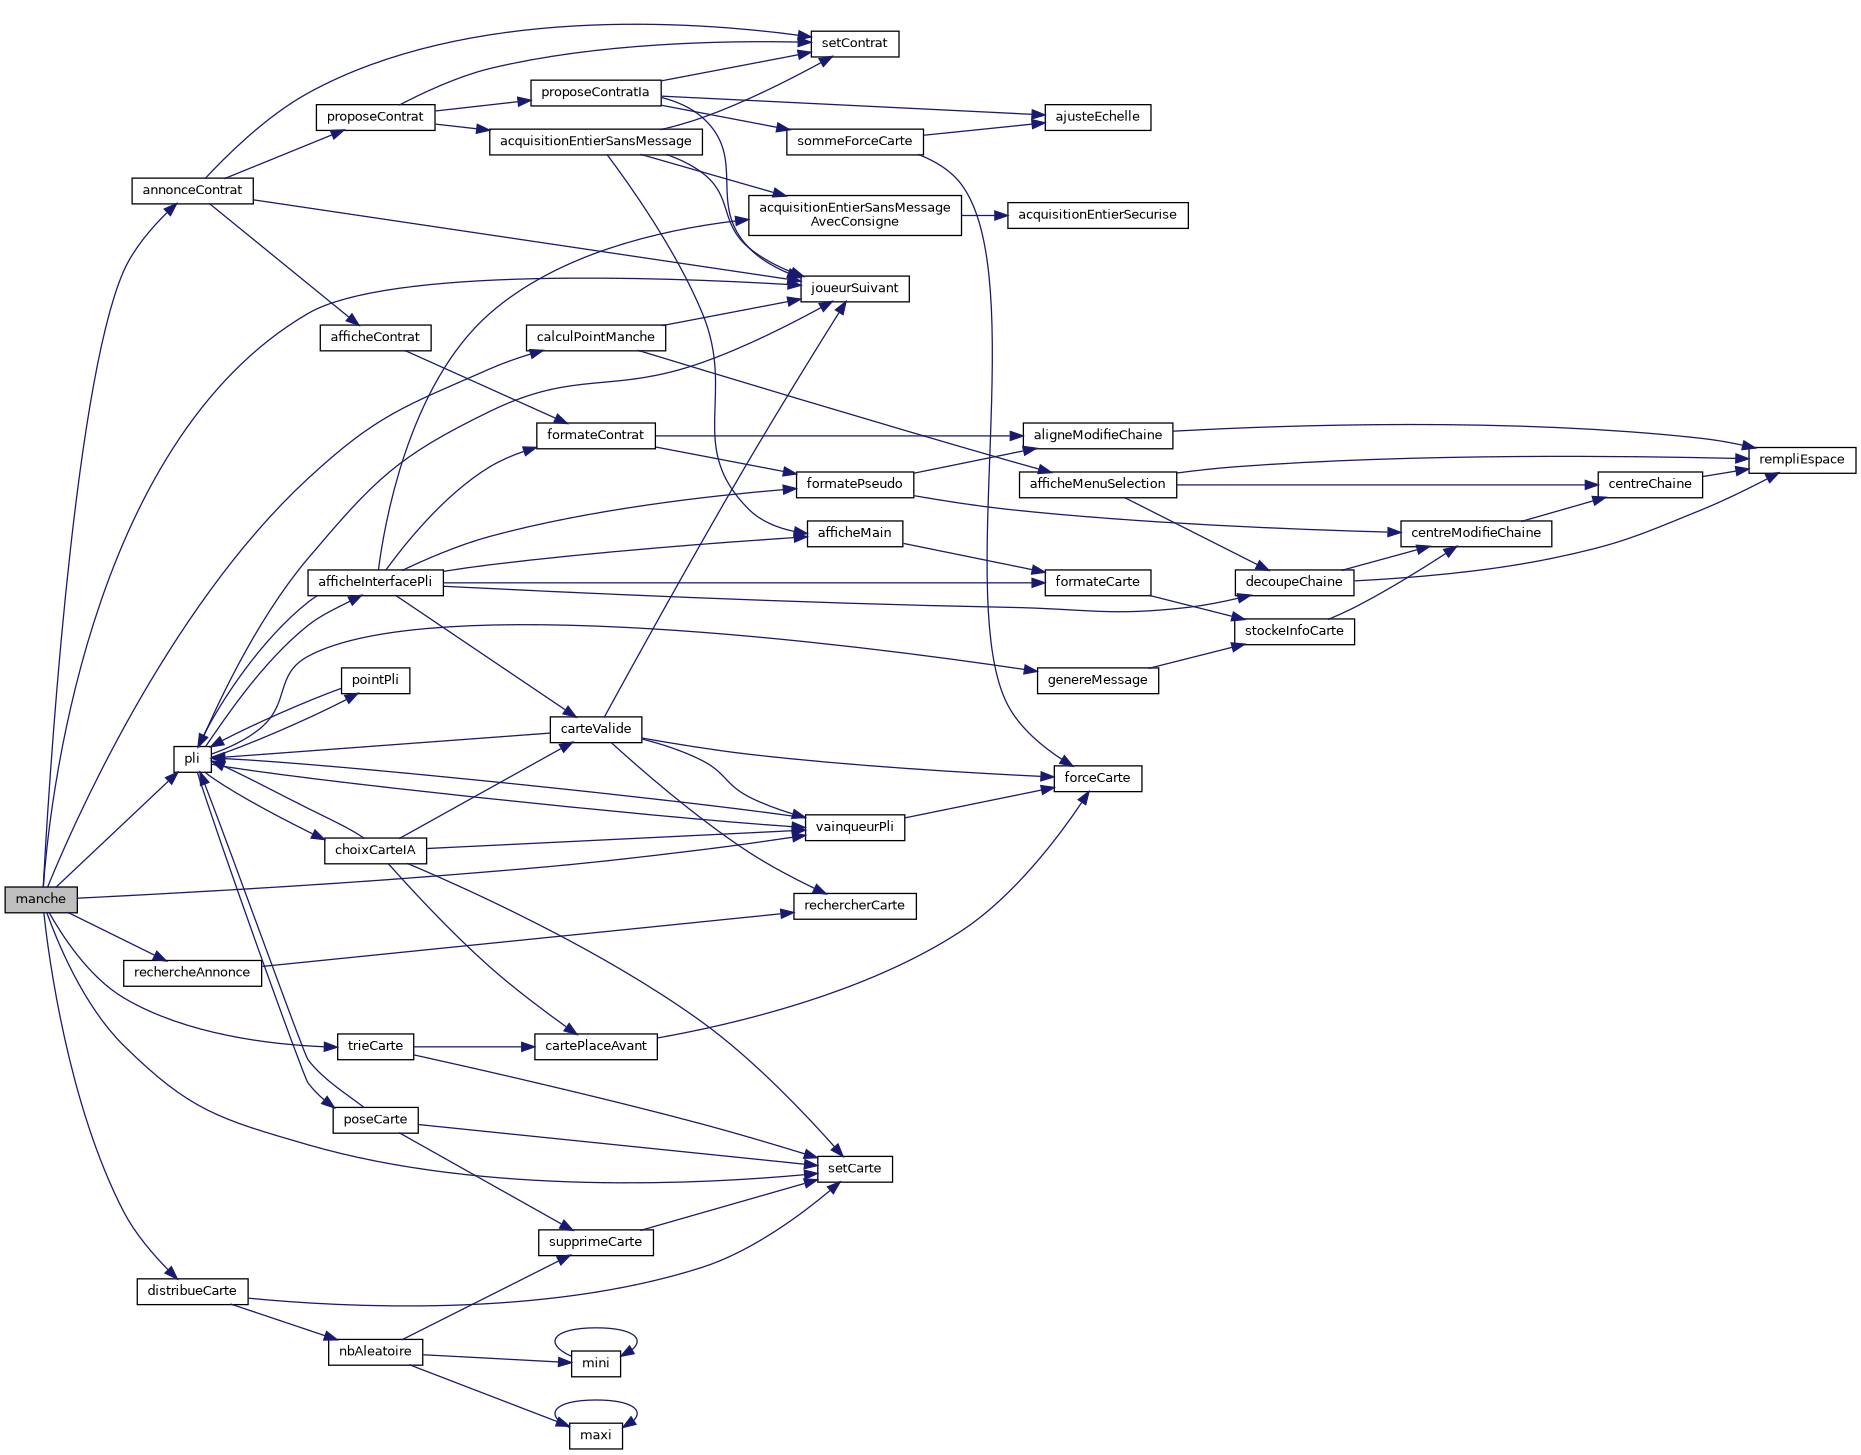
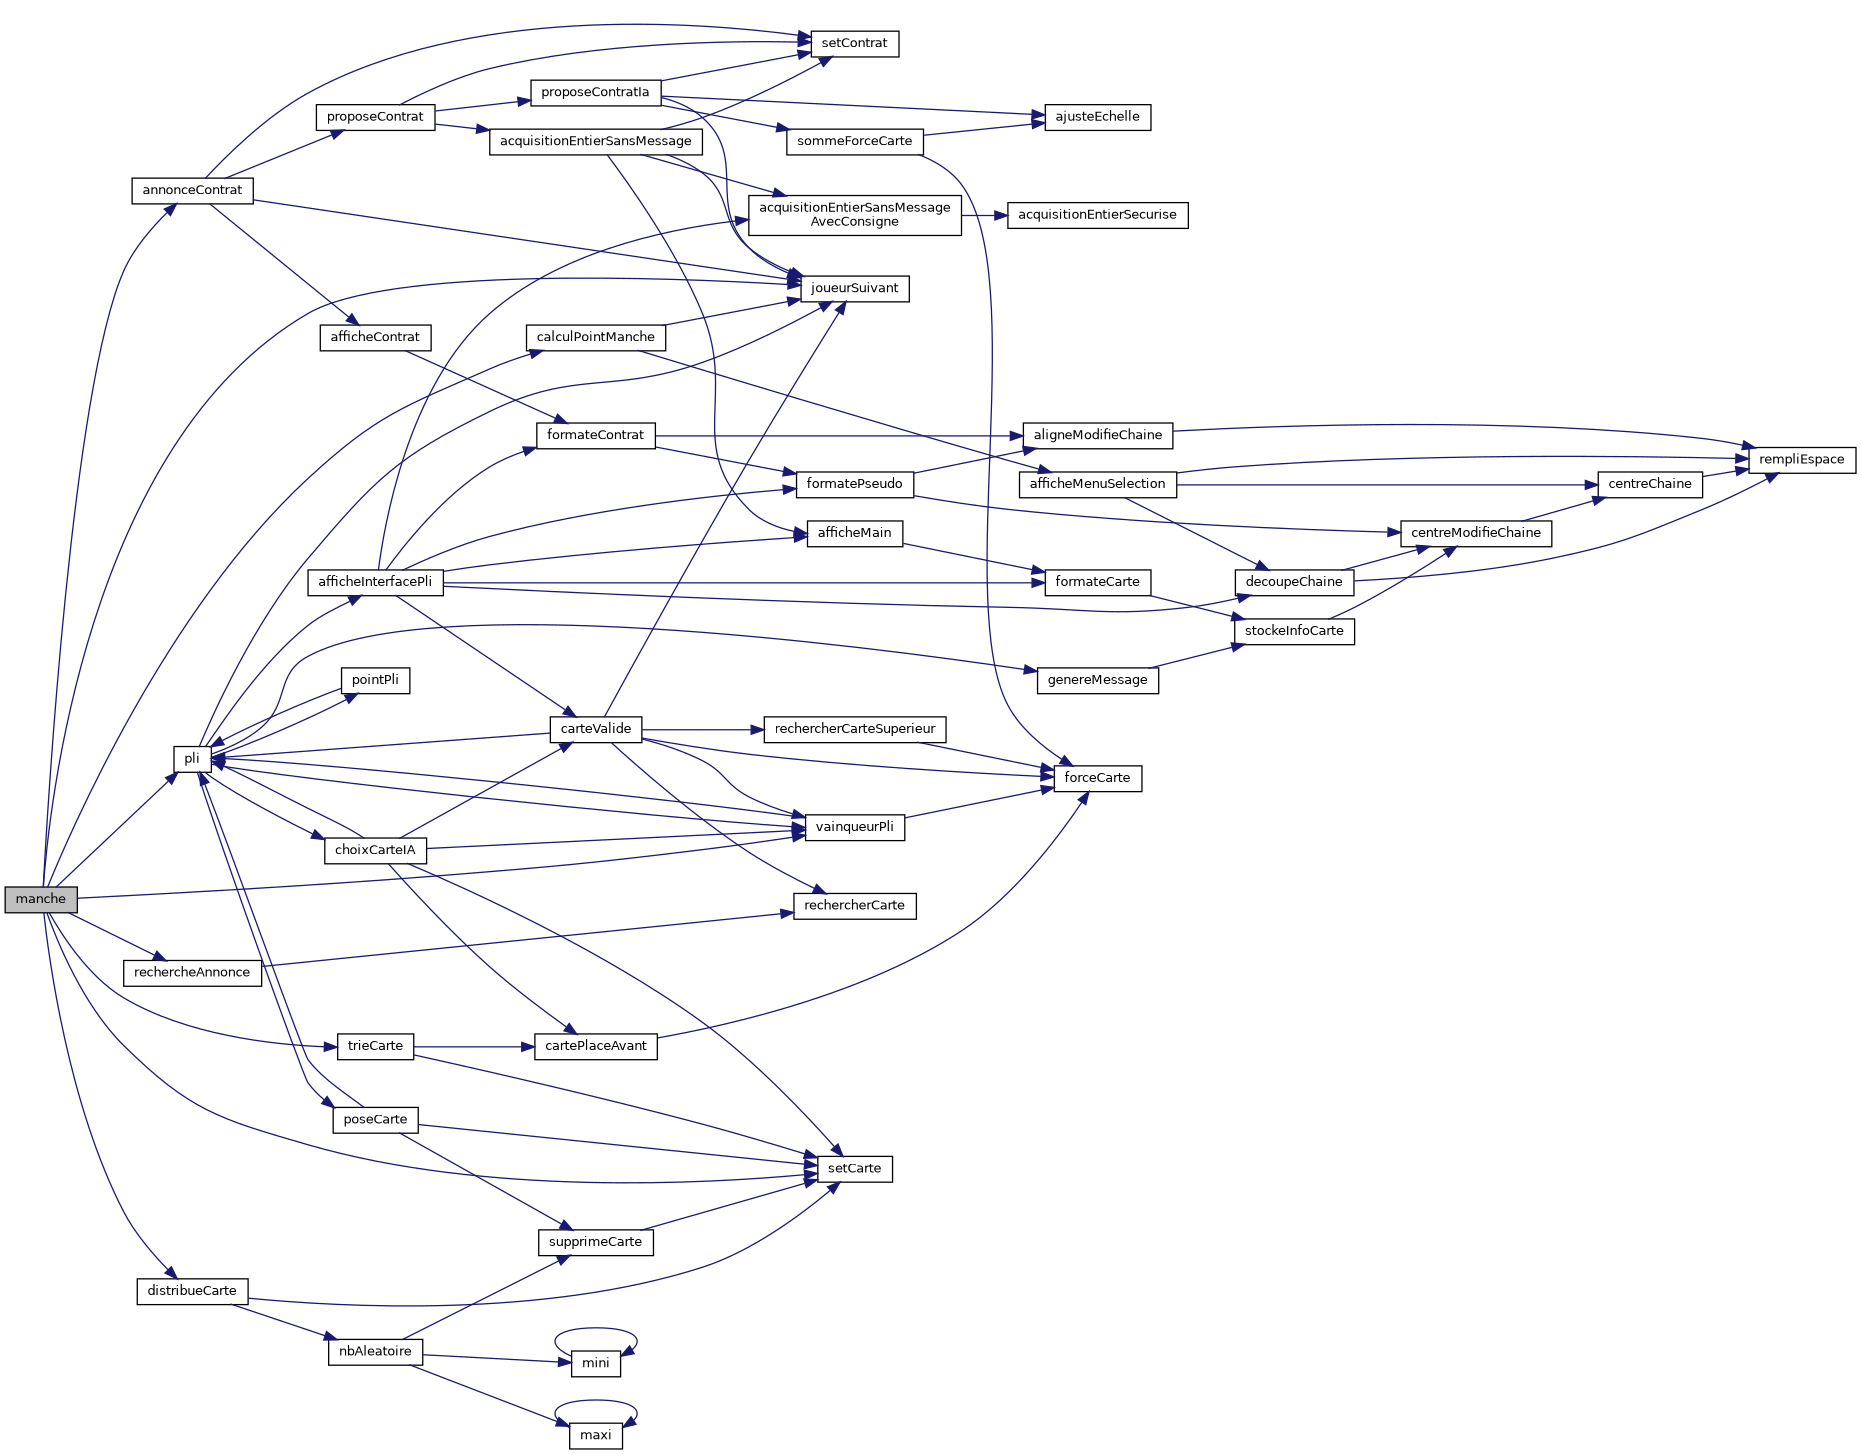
(253, 659) -> none
none -> (855, 730)
